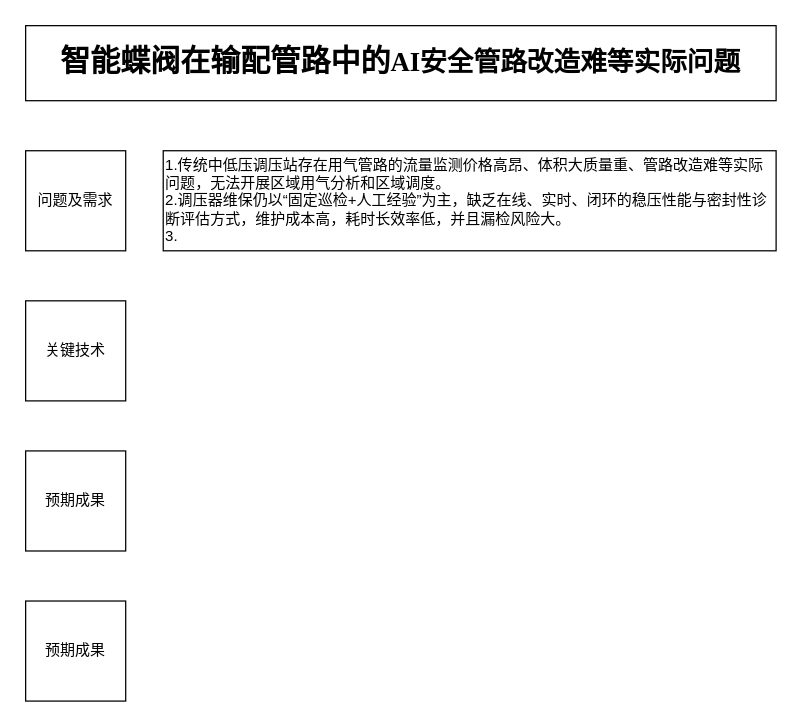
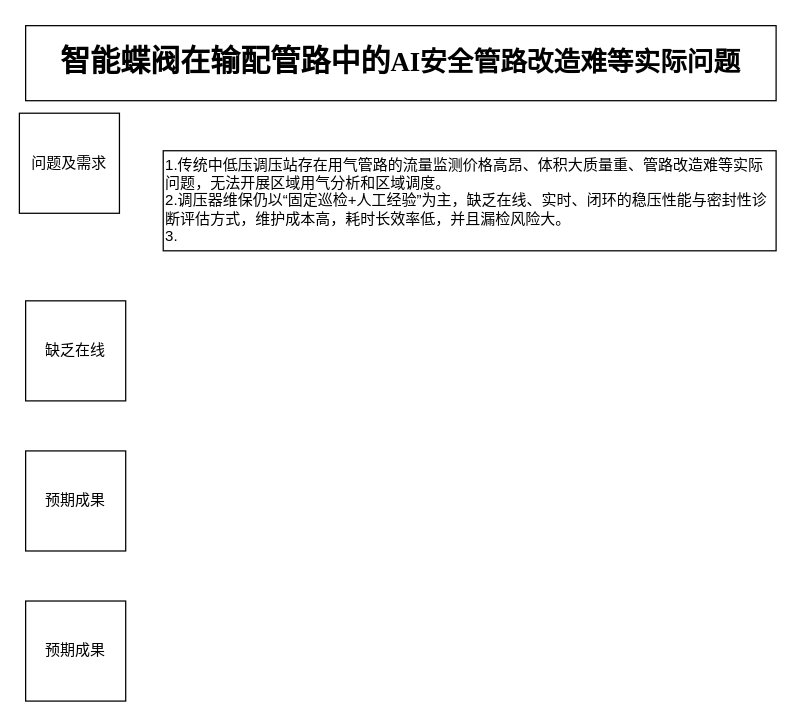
(76, 201) -> (69, 163)
(76, 351) -> (76, 351)
